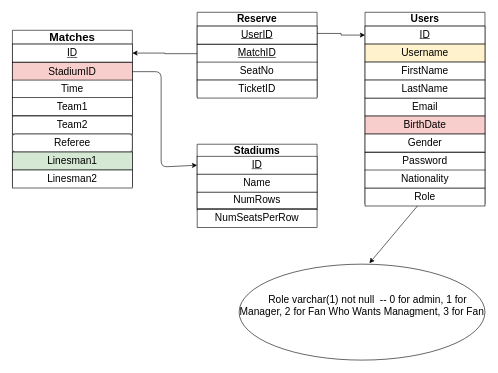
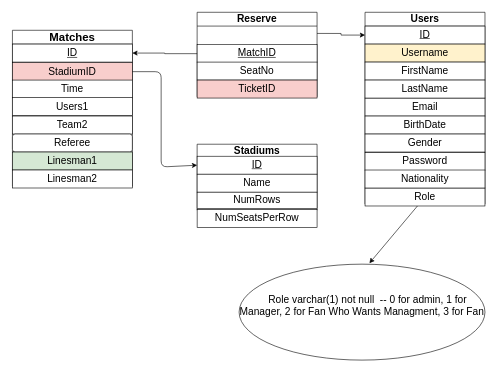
(257, 35) -> none
(257, 89) -> (257, 89)
(72, 107) -> (72, 107)
(425, 125) -> (425, 125)
